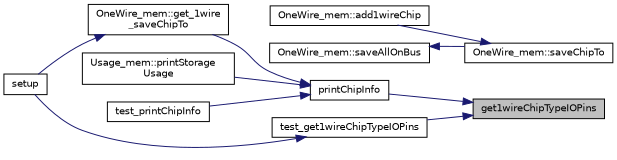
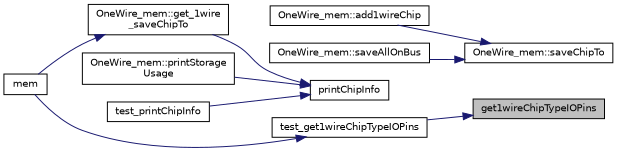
(452, 46) -> (442, 60)
(158, 69) -> (158, 69)
(25, 84) -> (25, 84)
(426, 98) -> none
